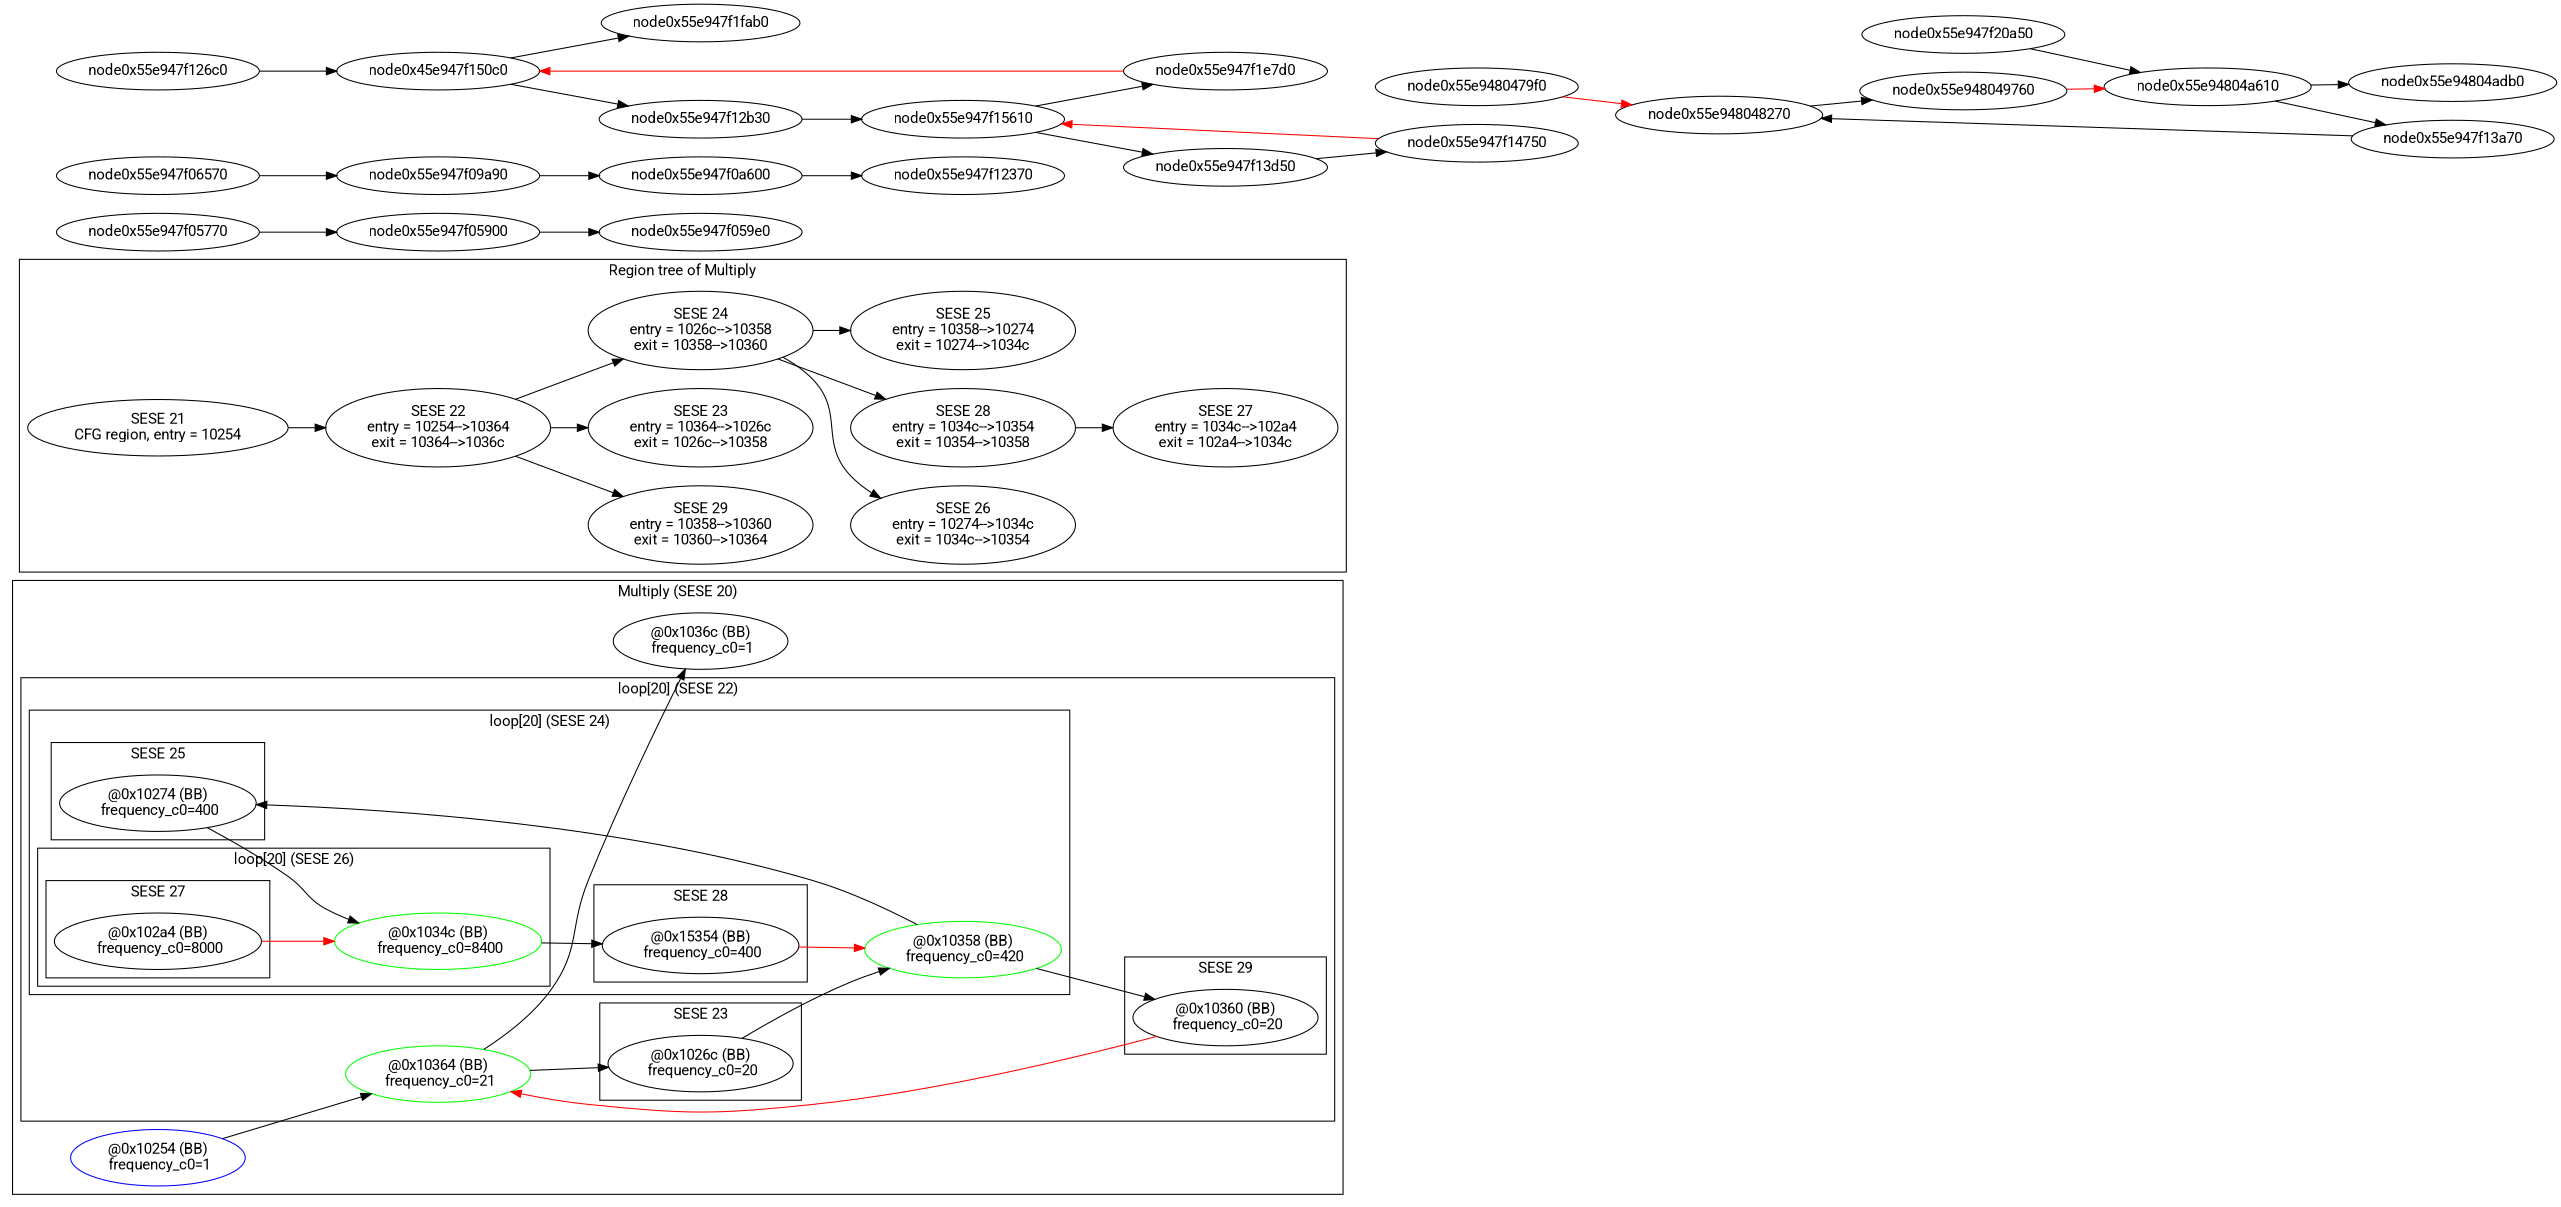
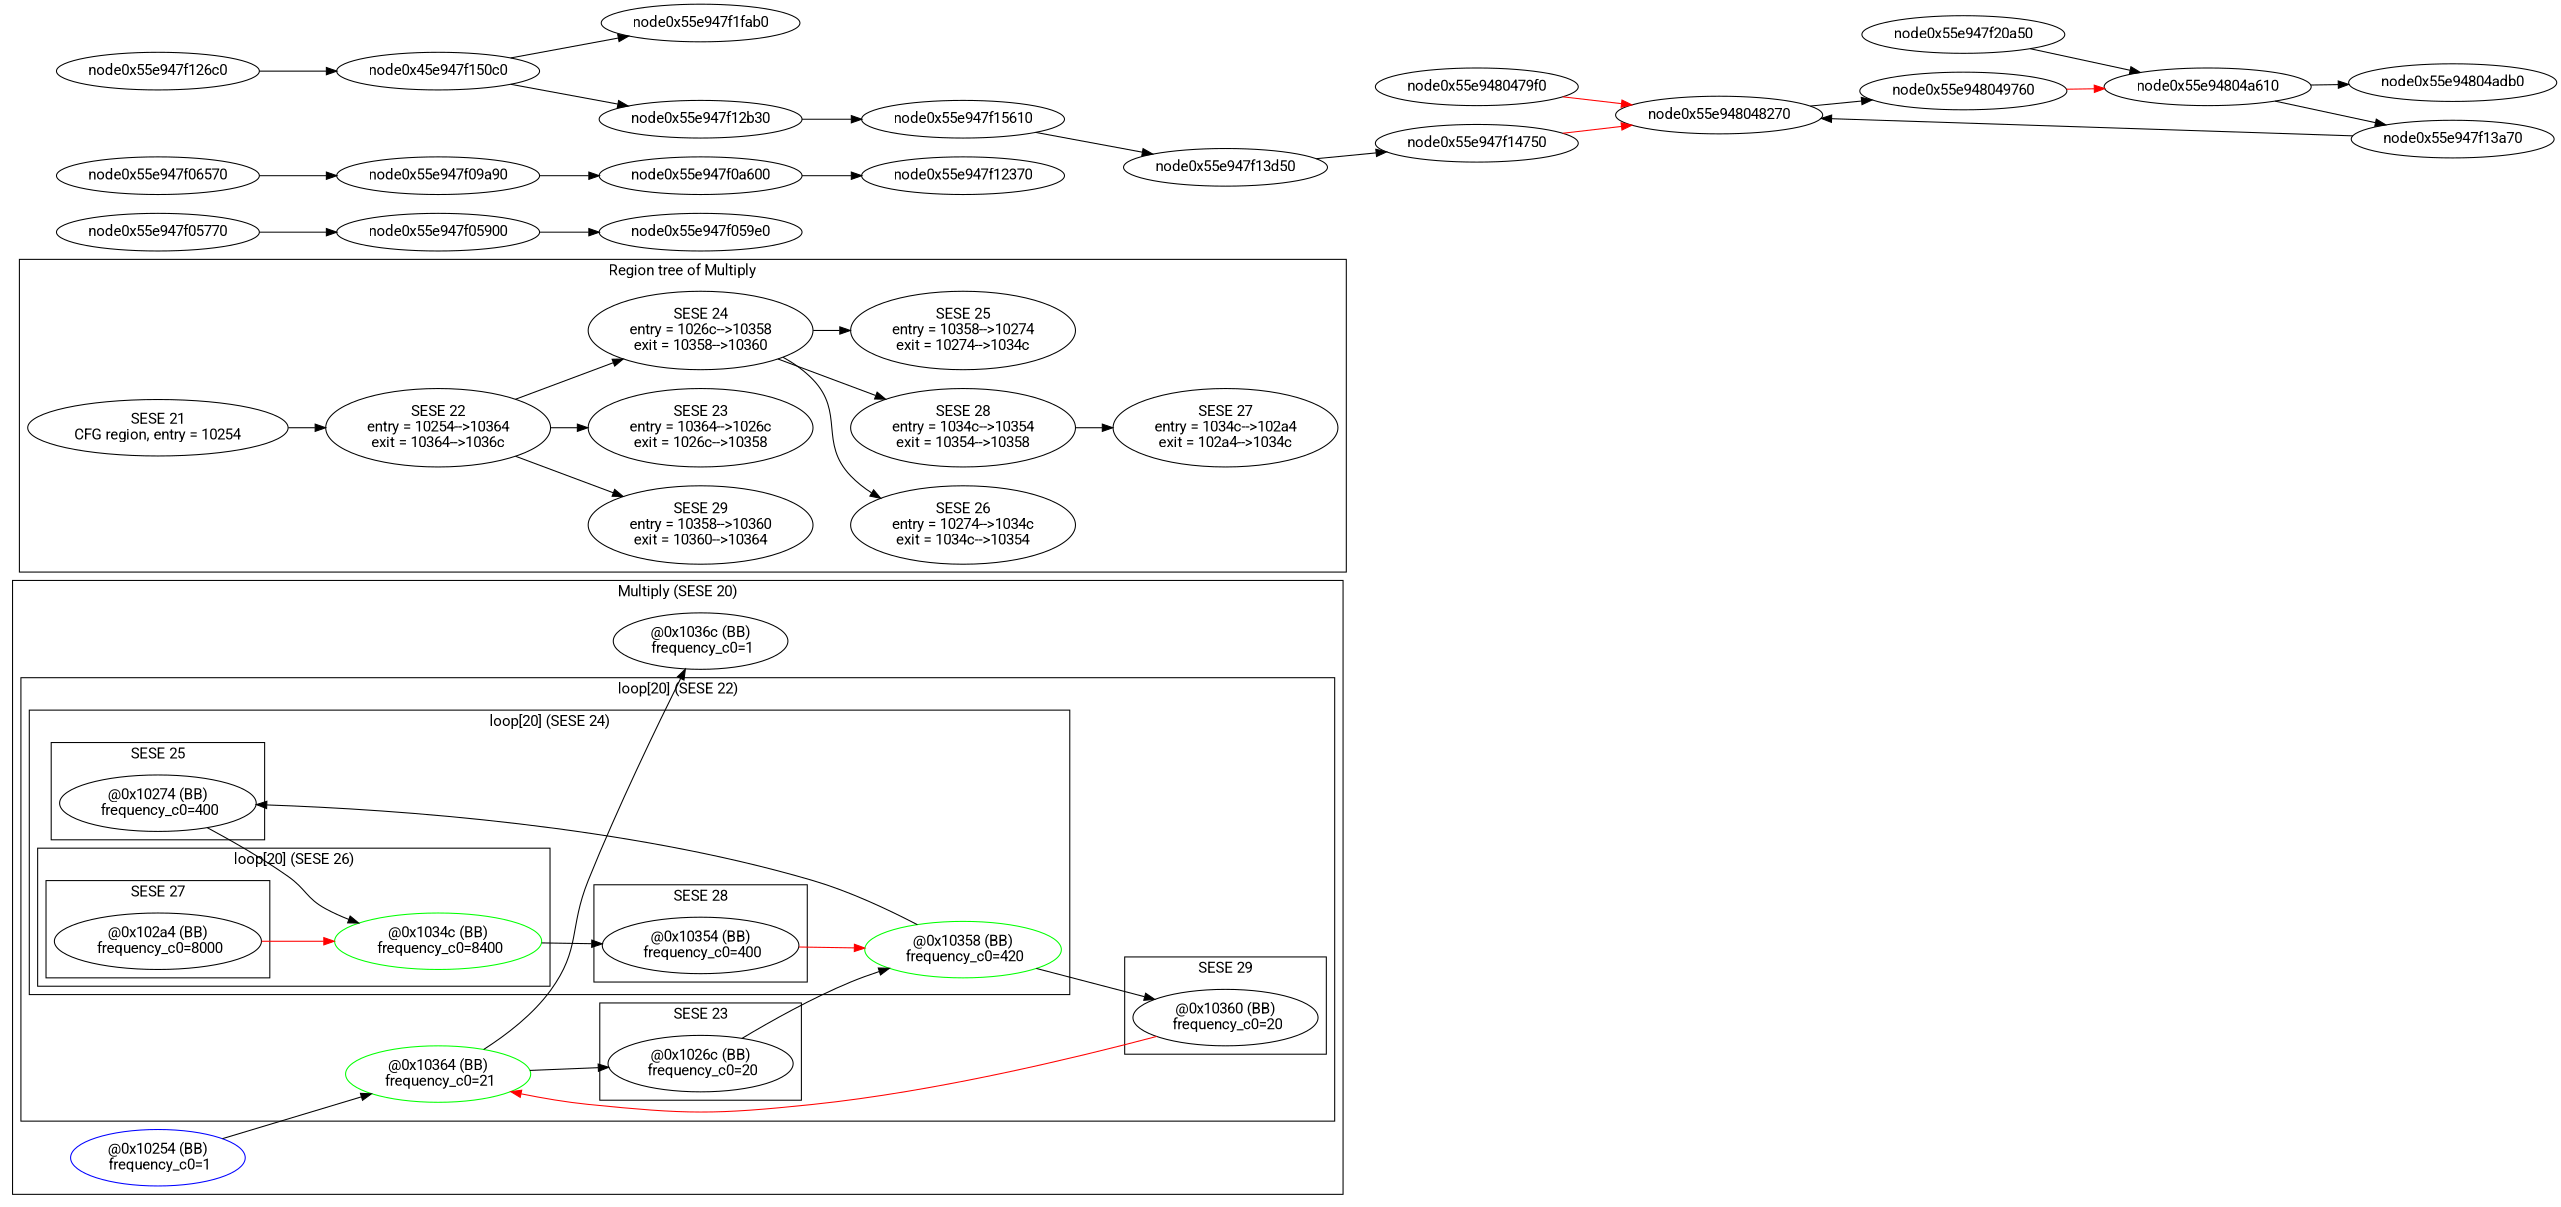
(1226, 71) -> none
(1225, 131) -> (1592, 130)
(701, 945) -> (701, 945)
